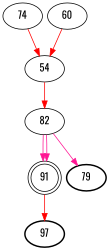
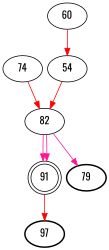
(32, 39) -> (32, 92)
